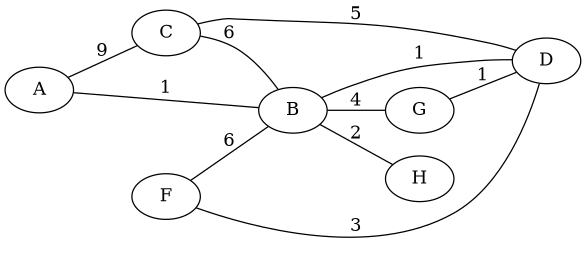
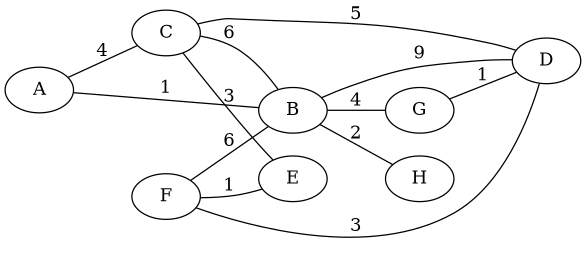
(103, 51) -> (103, 51)
(420, 54) -> (420, 54)
none -> (293, 179)
